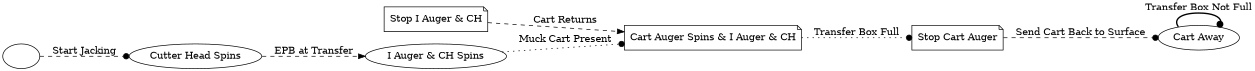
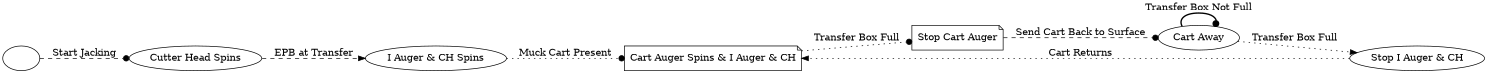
(436, 19) -> (1417, 58)
(553, 27) -> (1079, 58)
none -> (1294, 47)
